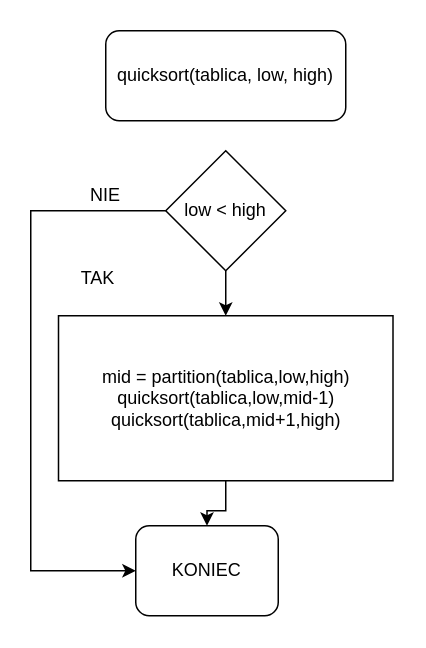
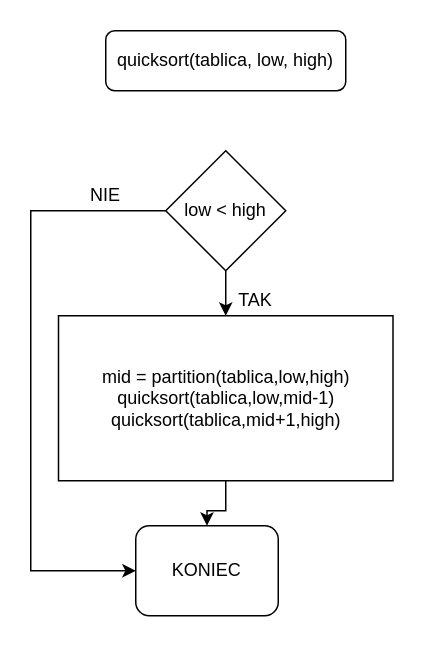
(226, 76) -> (226, 61)
(98, 278) -> (256, 301)
